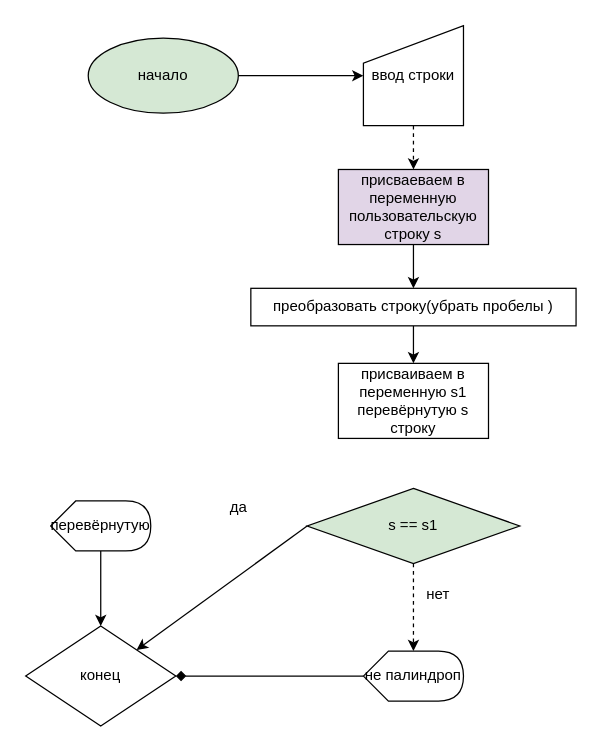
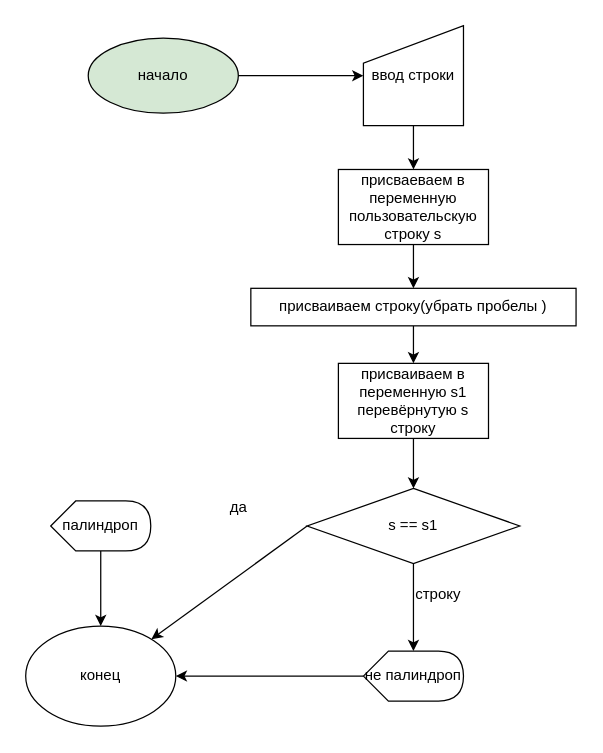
(413, 144) -> (413, 144)
(413, 207) -> (413, 207)
(413, 307) -> (413, 307)
none -> (413, 459)
(101, 526) -> (101, 526)
(413, 526) -> (413, 526)
(438, 594) -> (438, 594)
(413, 601) -> (413, 601)
(101, 676) -> (101, 676)
(186, 676) -> (186, 676)
